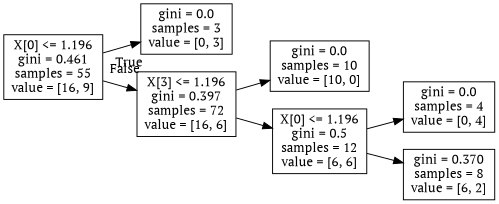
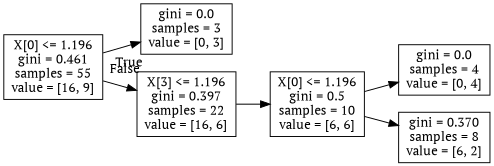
(320, 66) -> none
(186, 104) -> (186, 104)
(320, 141) -> (317, 104)
